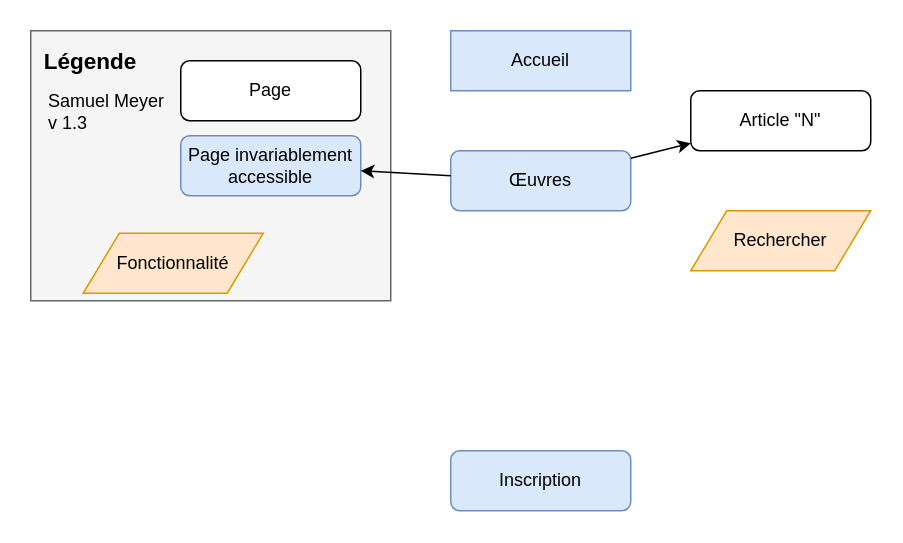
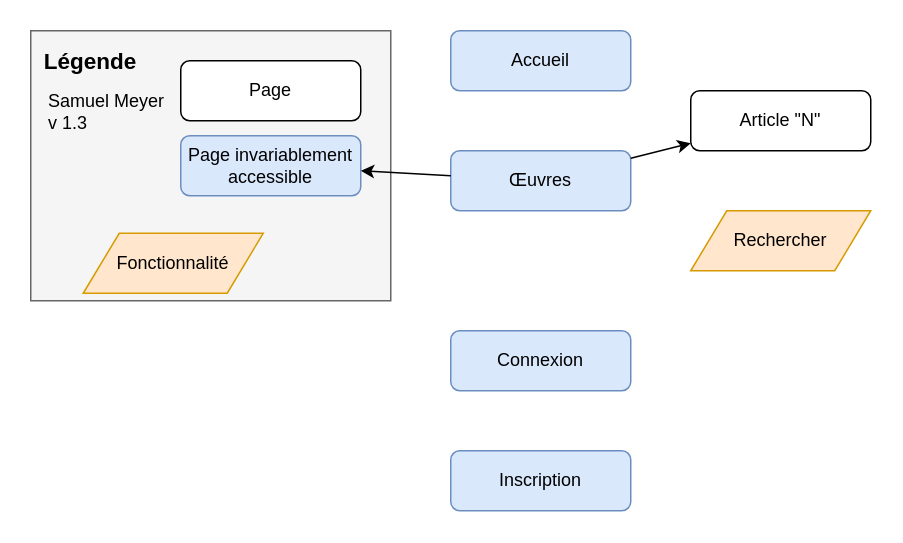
(541, 61) -> (541, 61)
none -> (541, 361)
